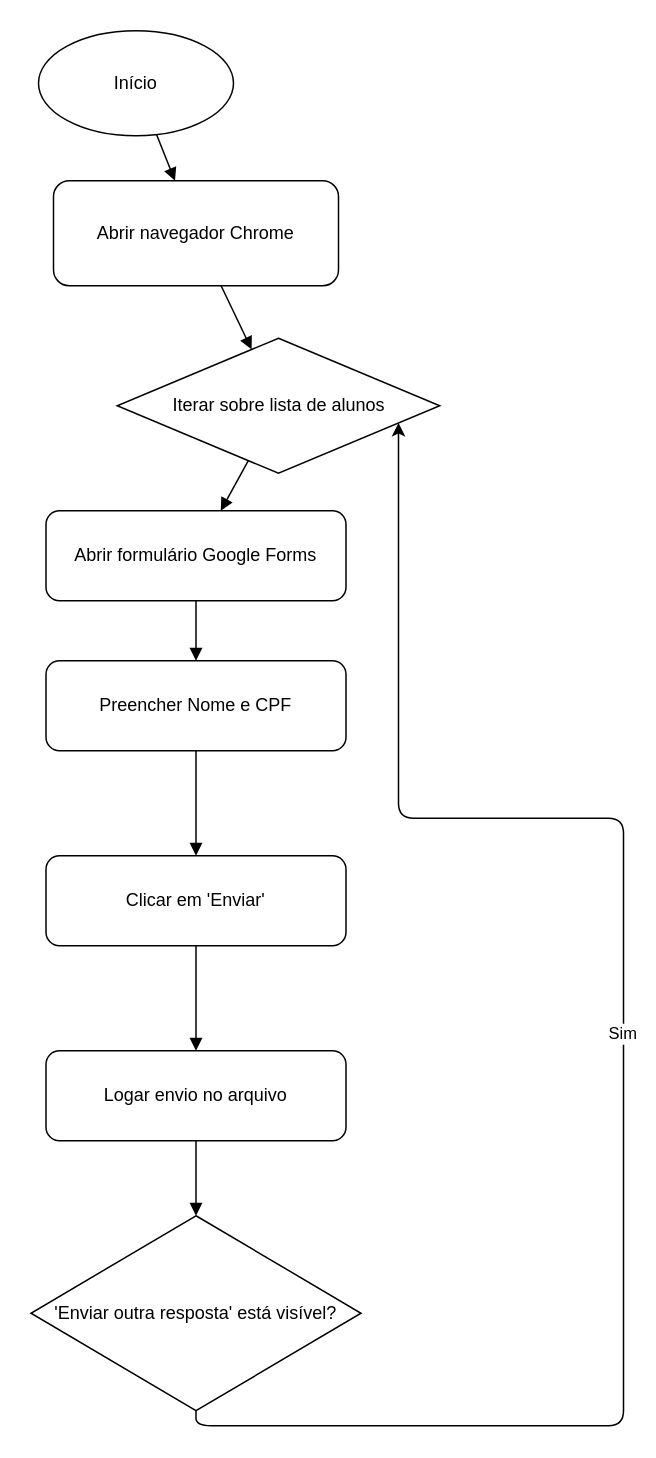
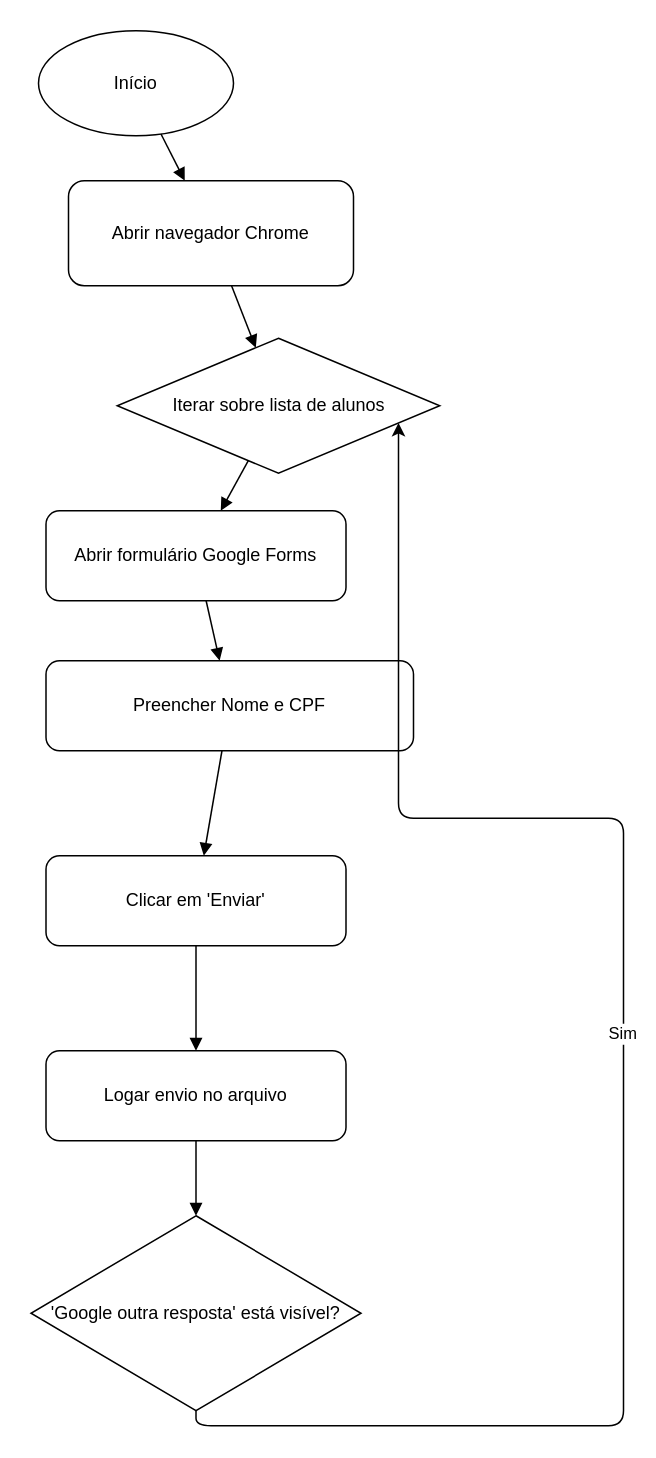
(196, 233) -> (211, 233)
(196, 706) -> (230, 706)
(196, 1313) -> (196, 1313)
